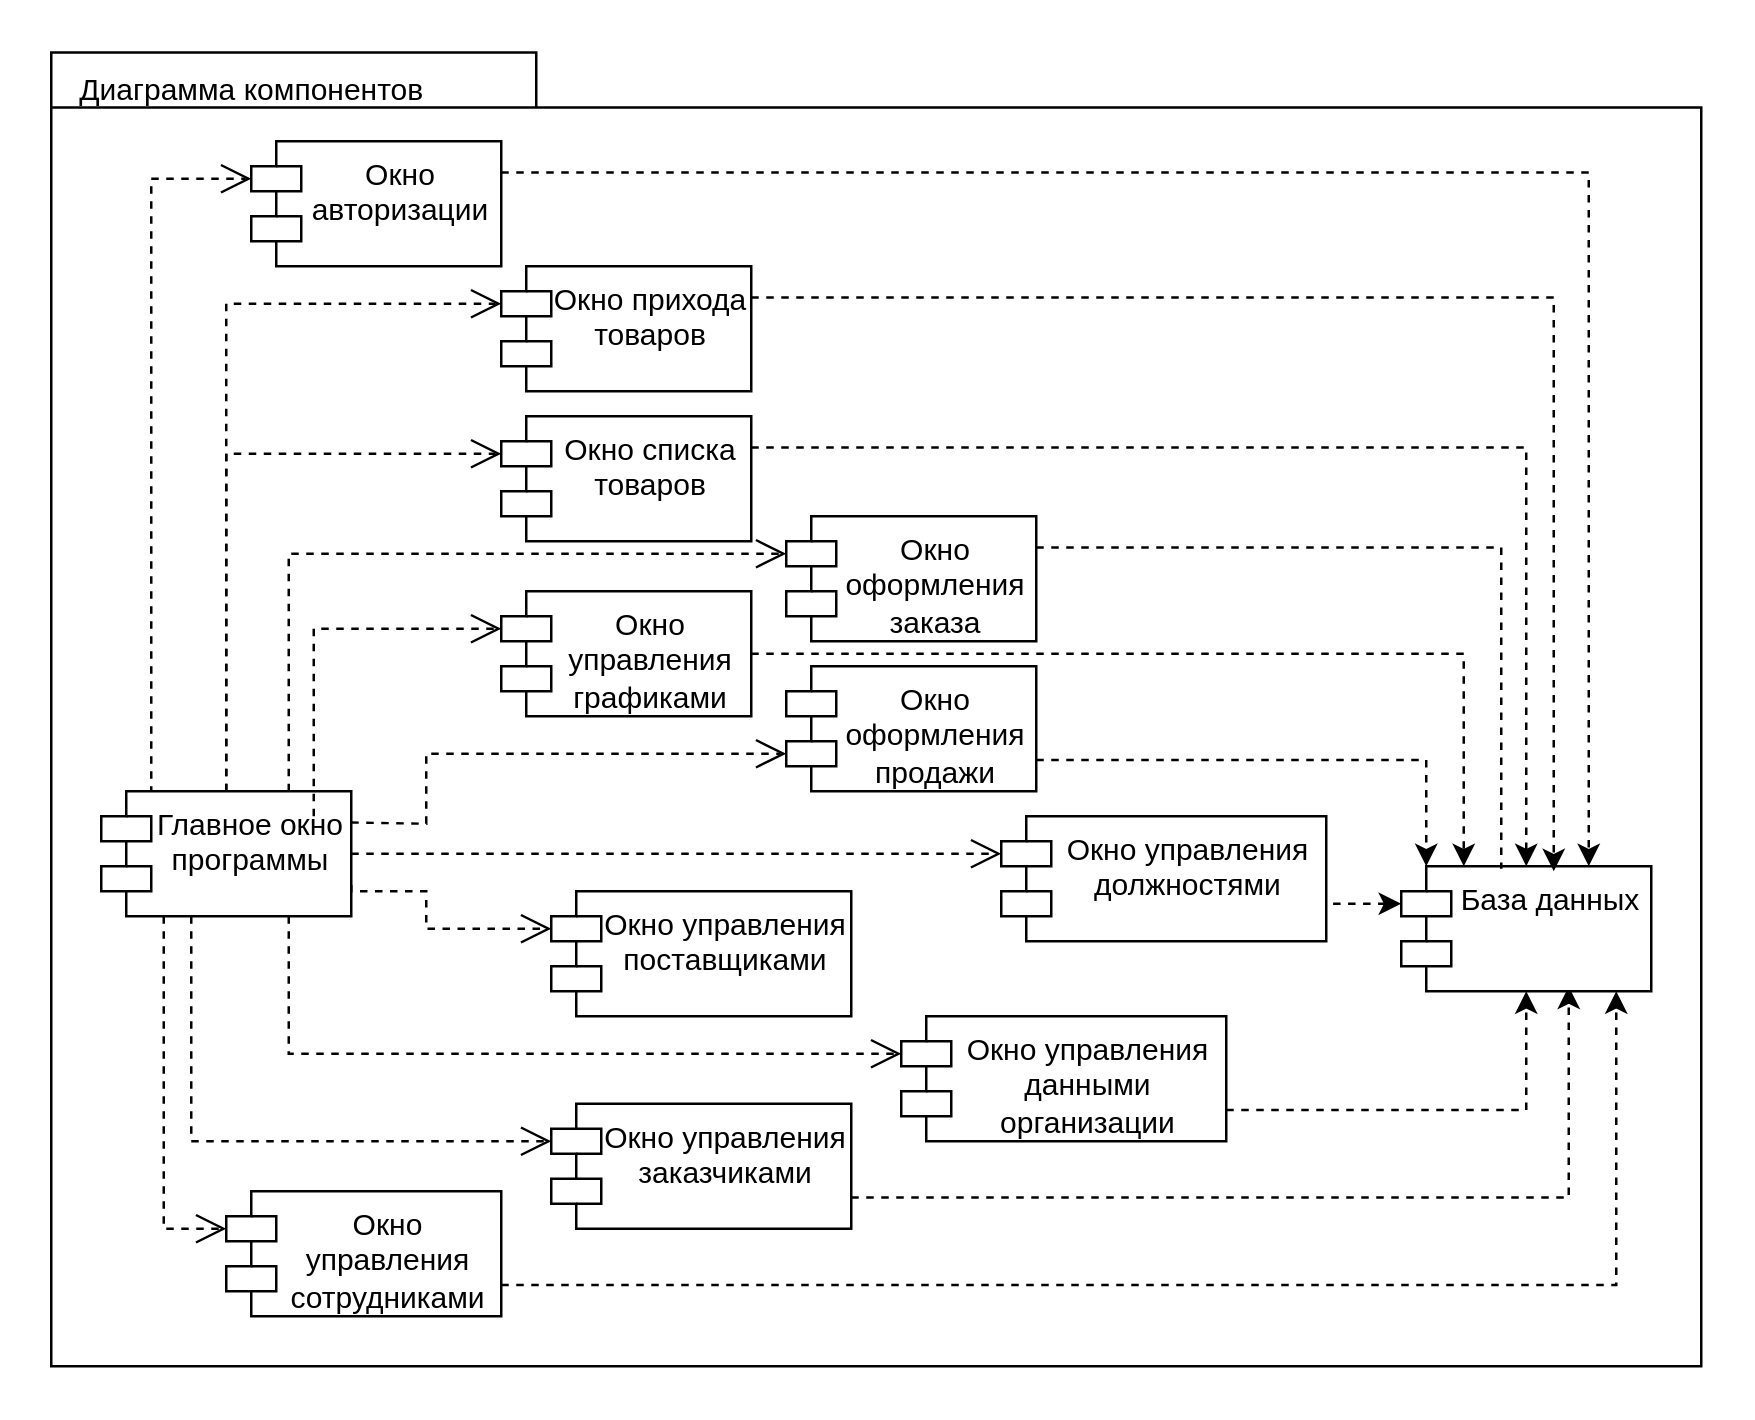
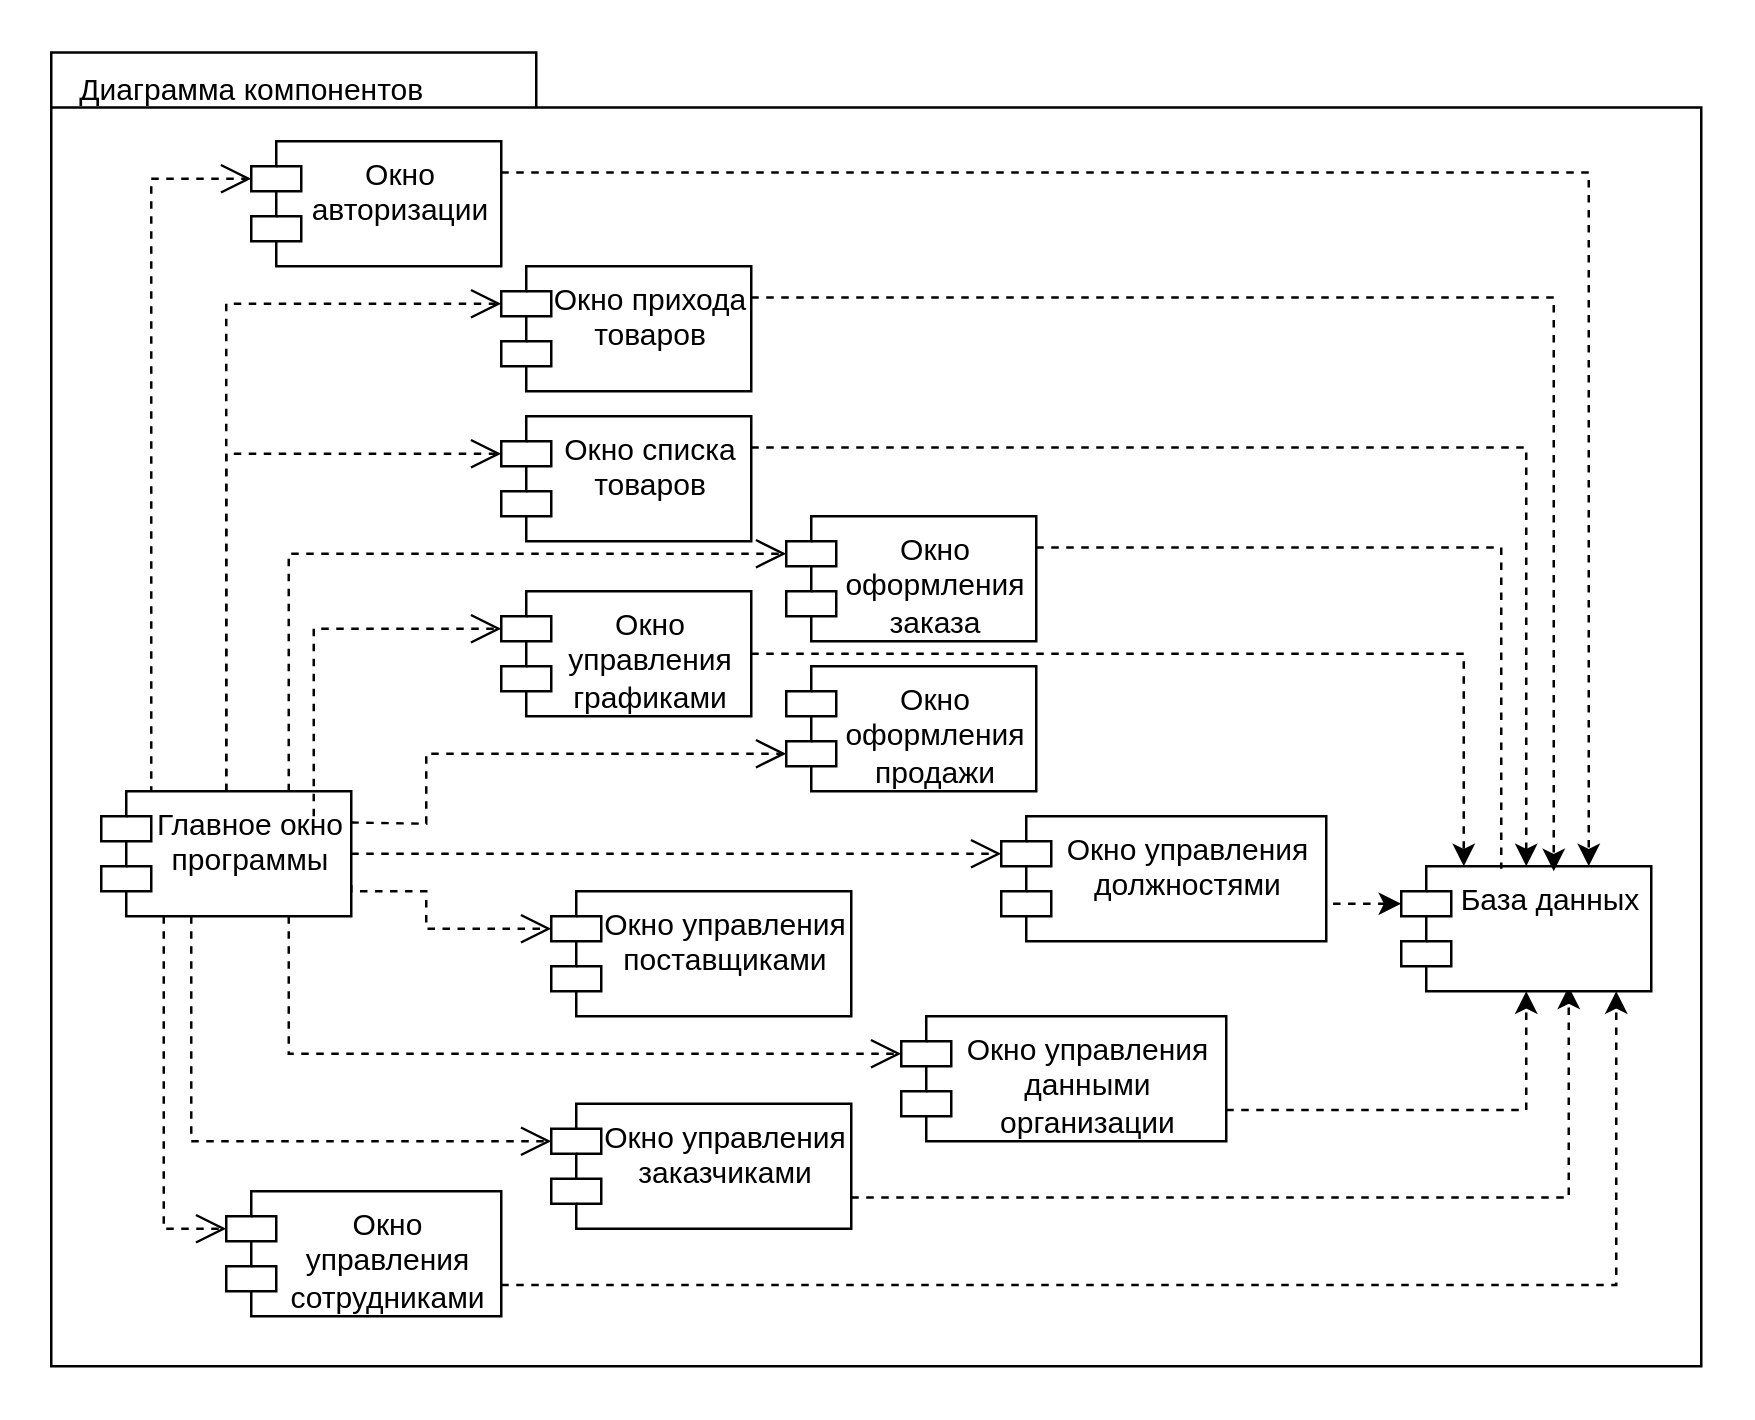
(1276, 760) -> none
